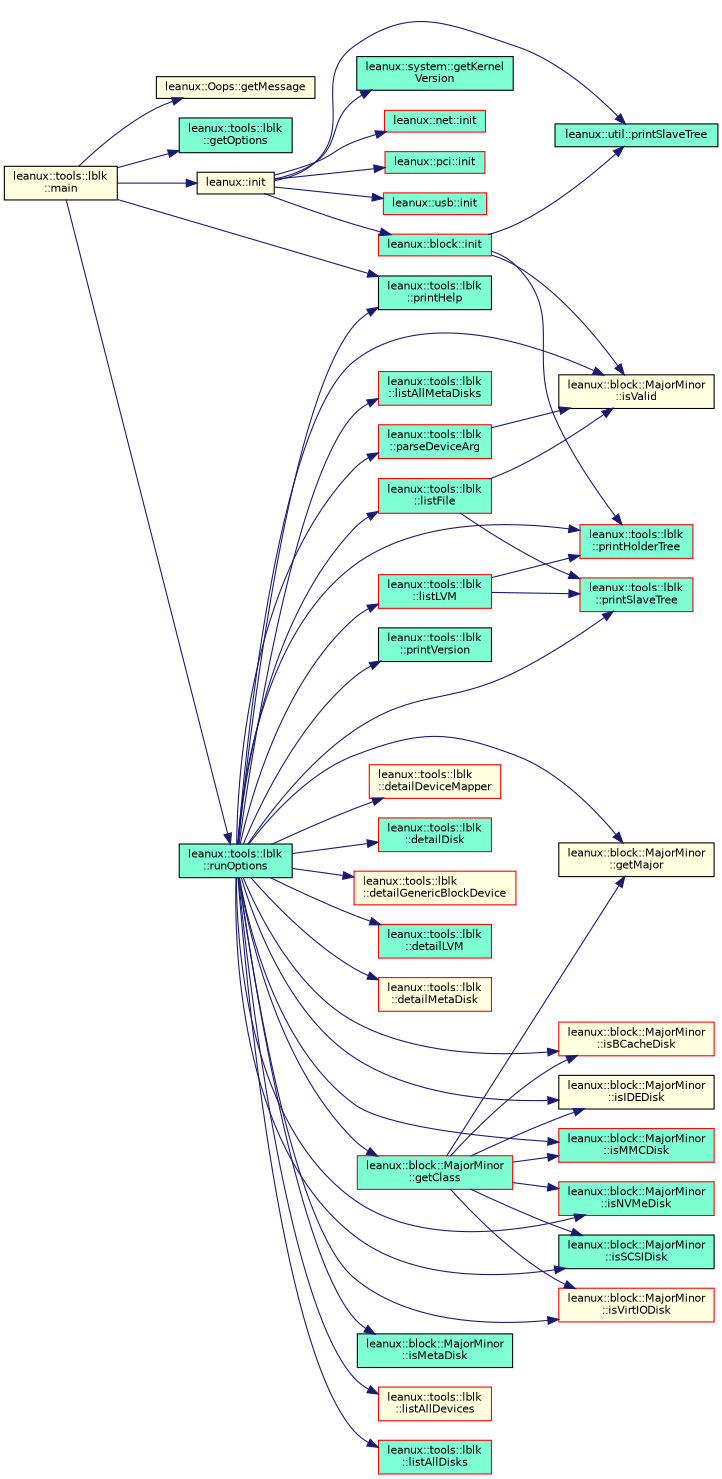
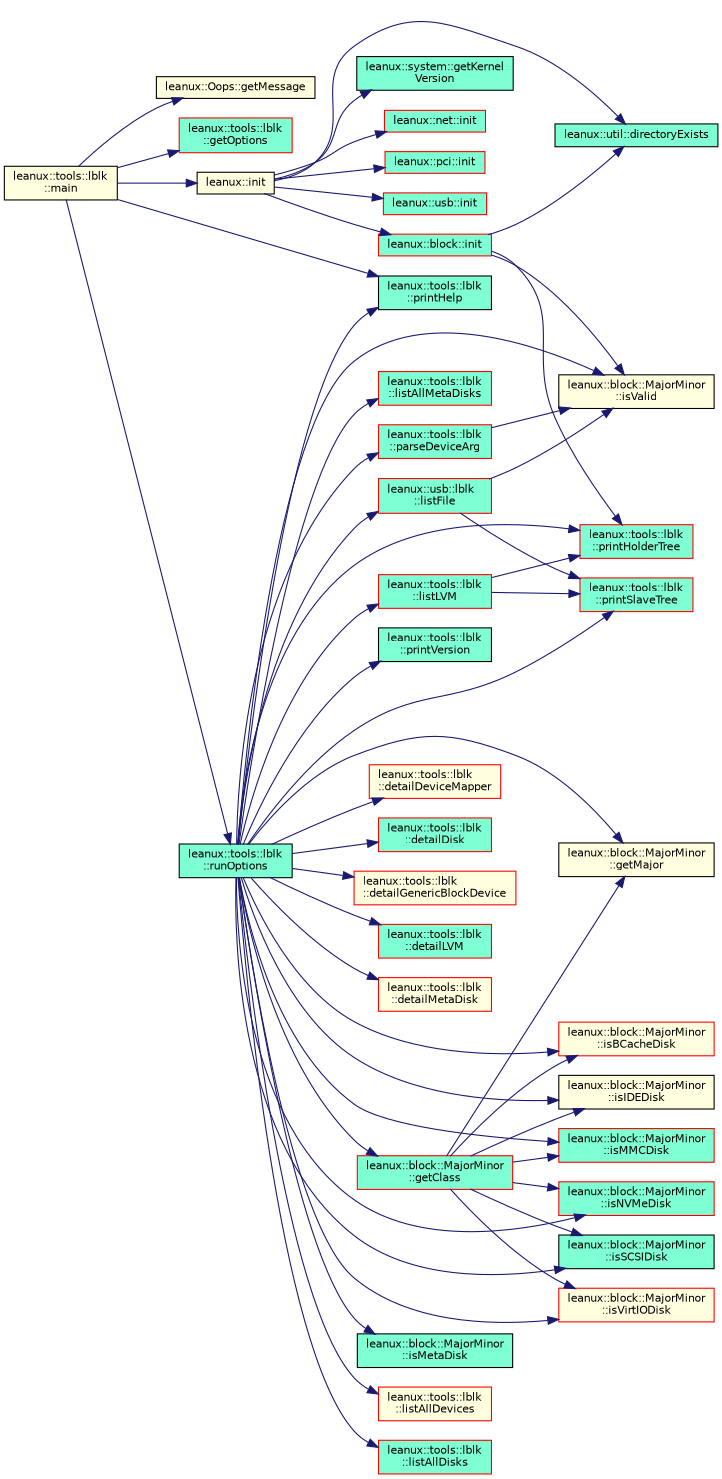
(236, 135) -> (236, 135)
(636, 135) -> (636, 135)
(435, 496) -> (435, 496)
